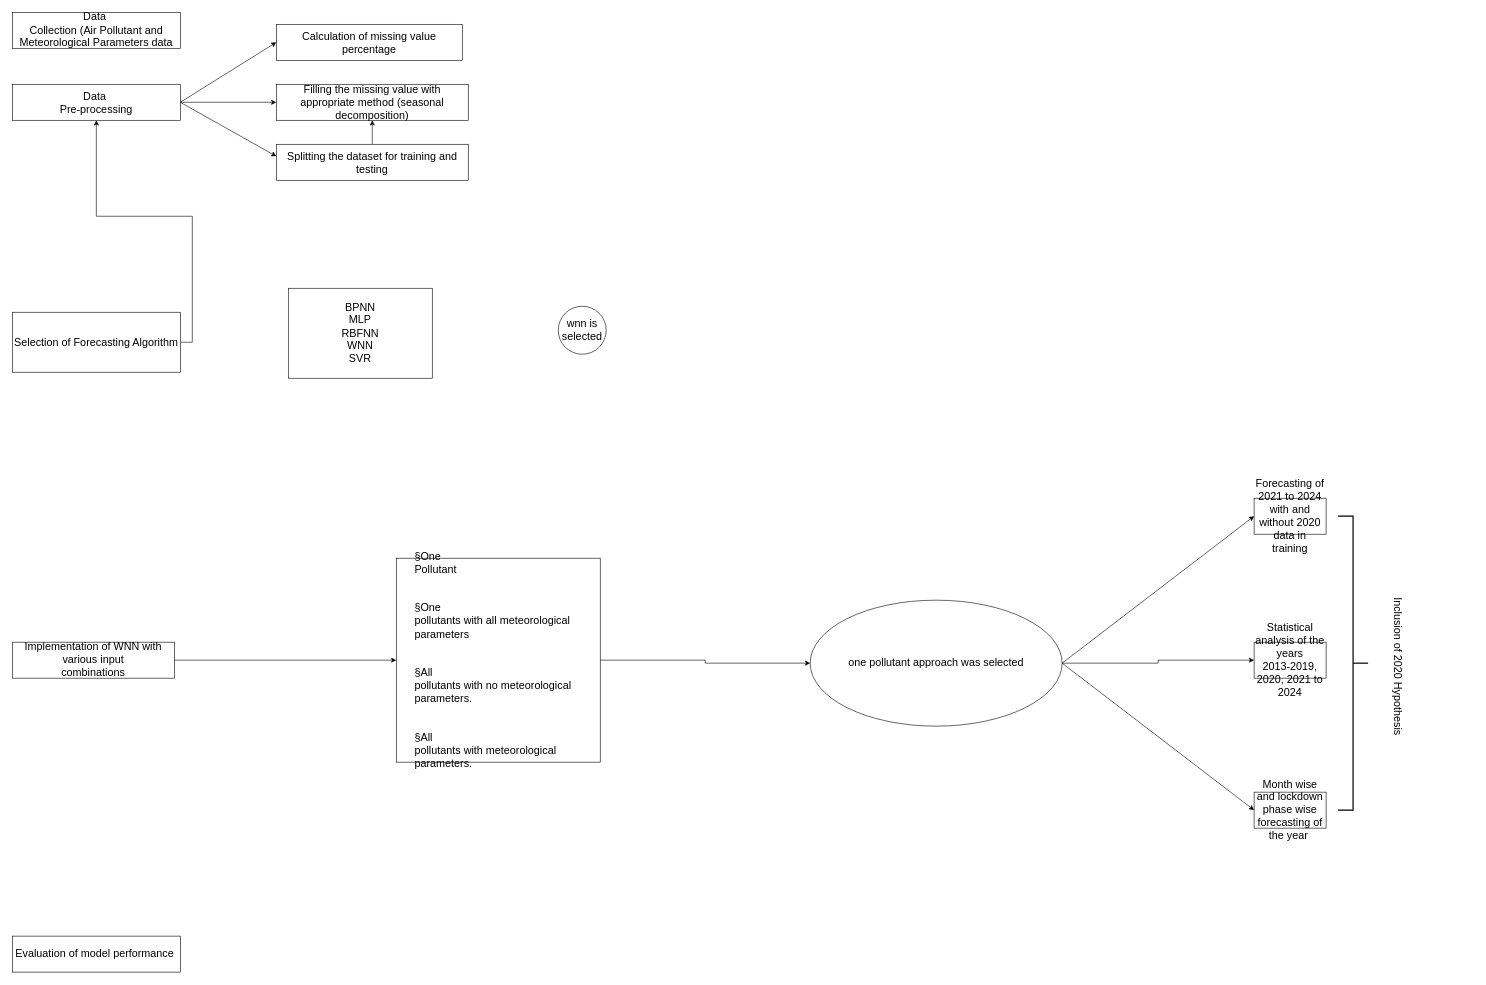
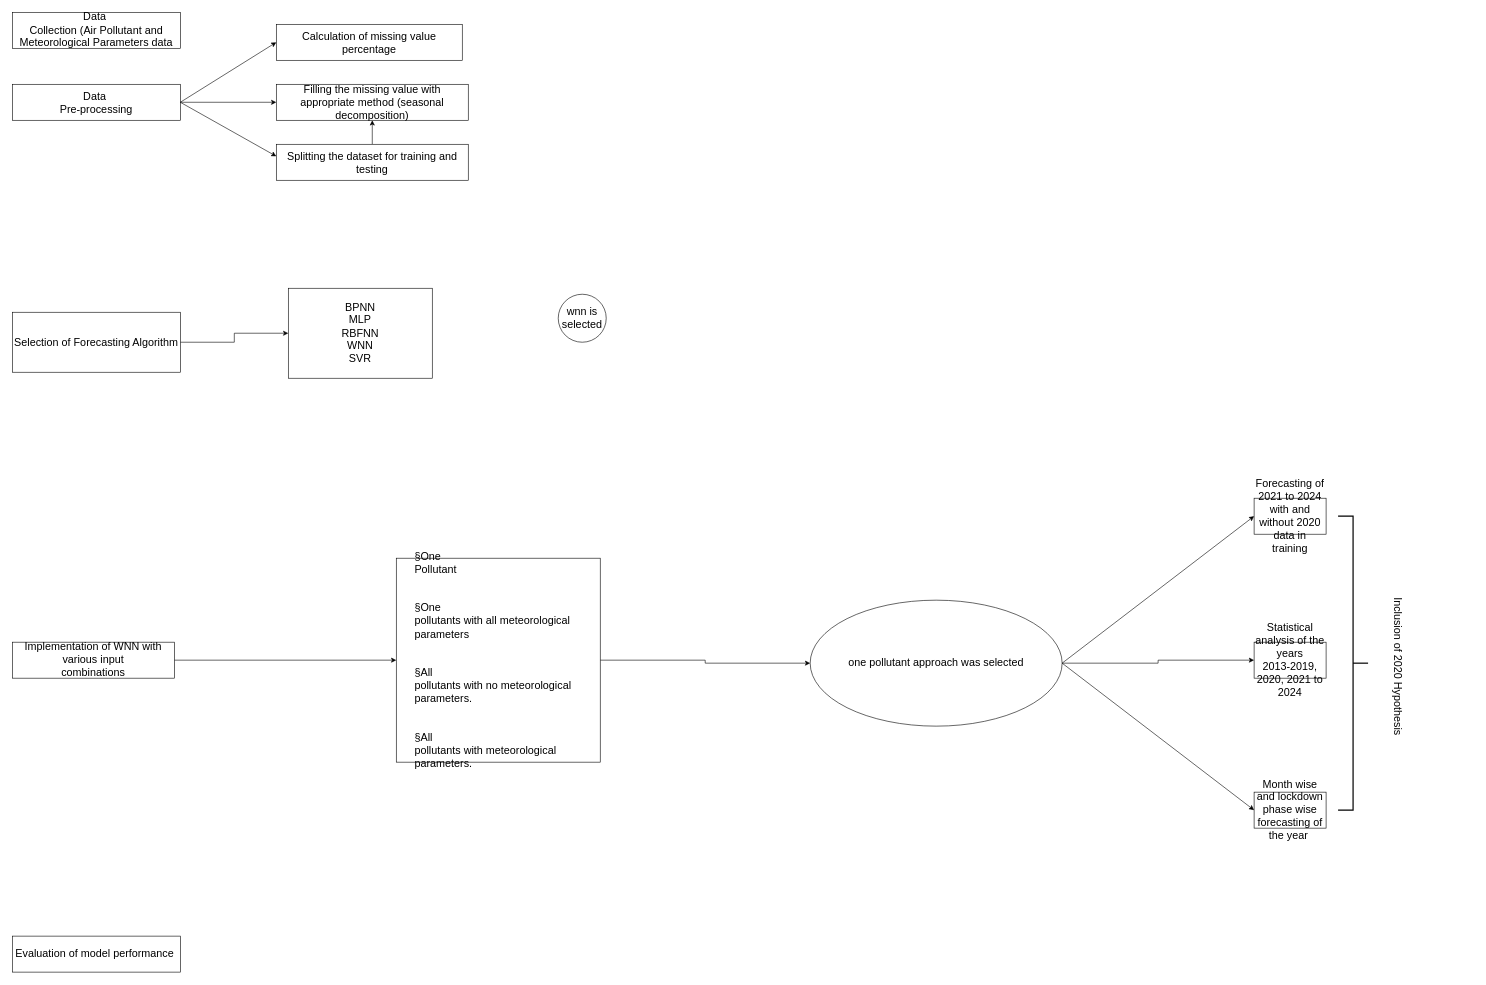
(96, 216) -> (234, 339)
(582, 330) -> (582, 318)
